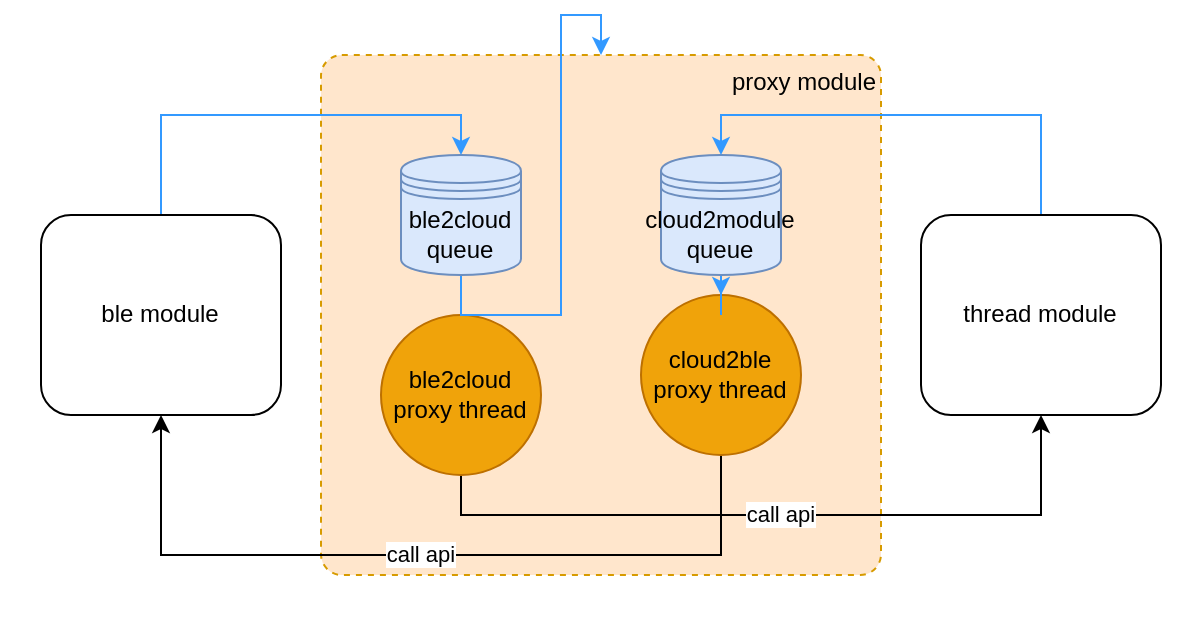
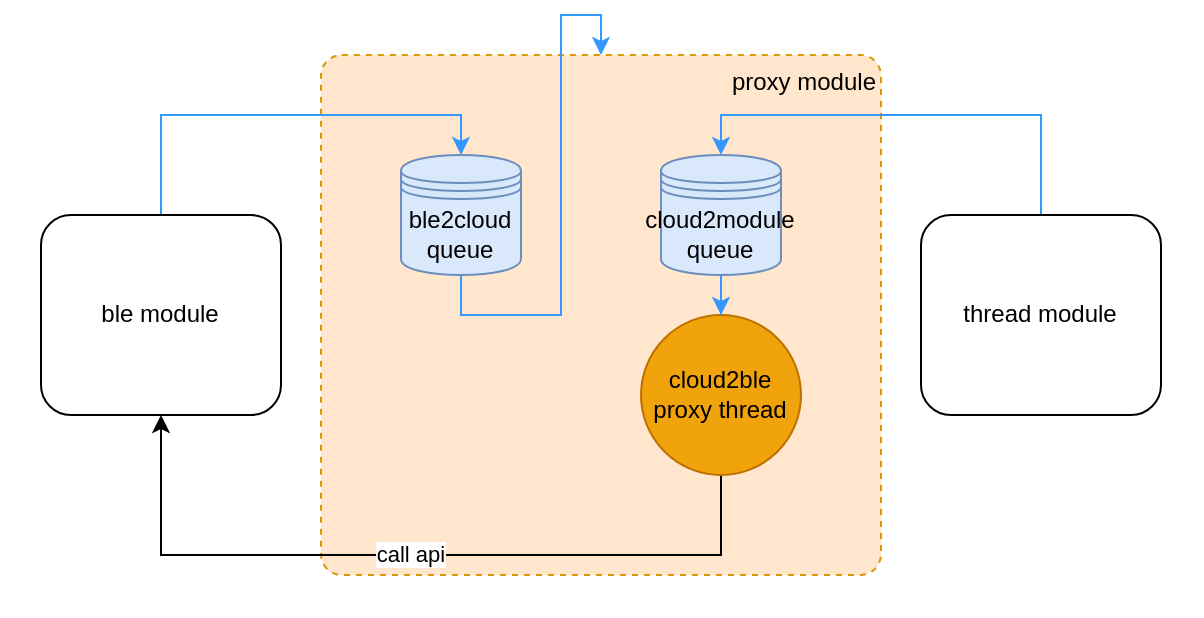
(721, 375) -> (721, 395)
(461, 395) -> none
(774, 515) -> none
